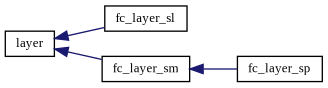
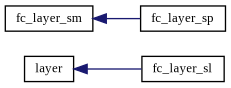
(85, 56) -> none
